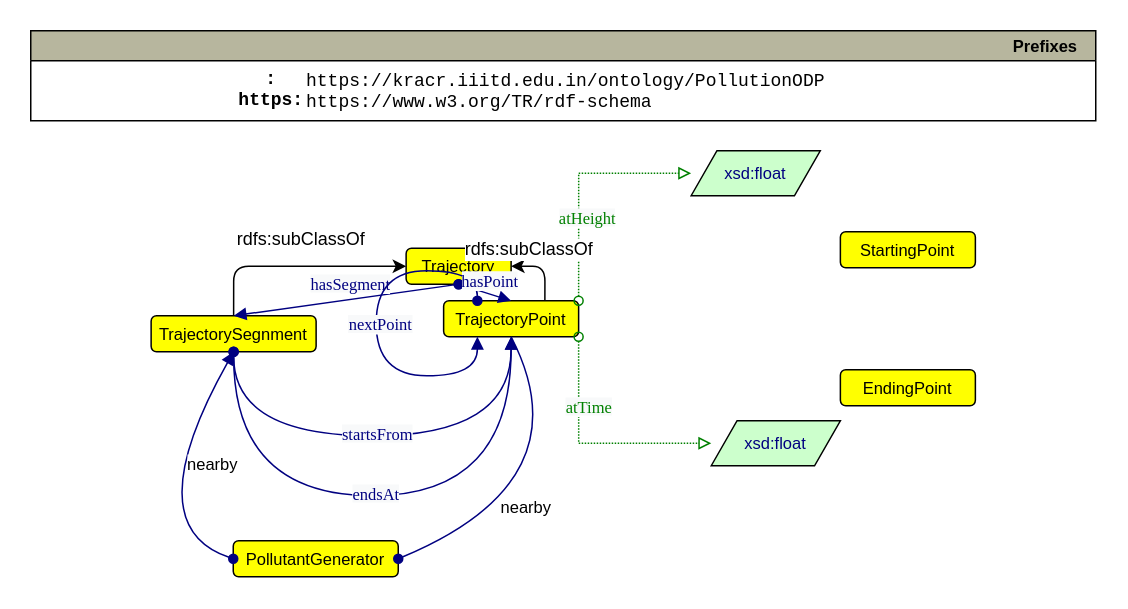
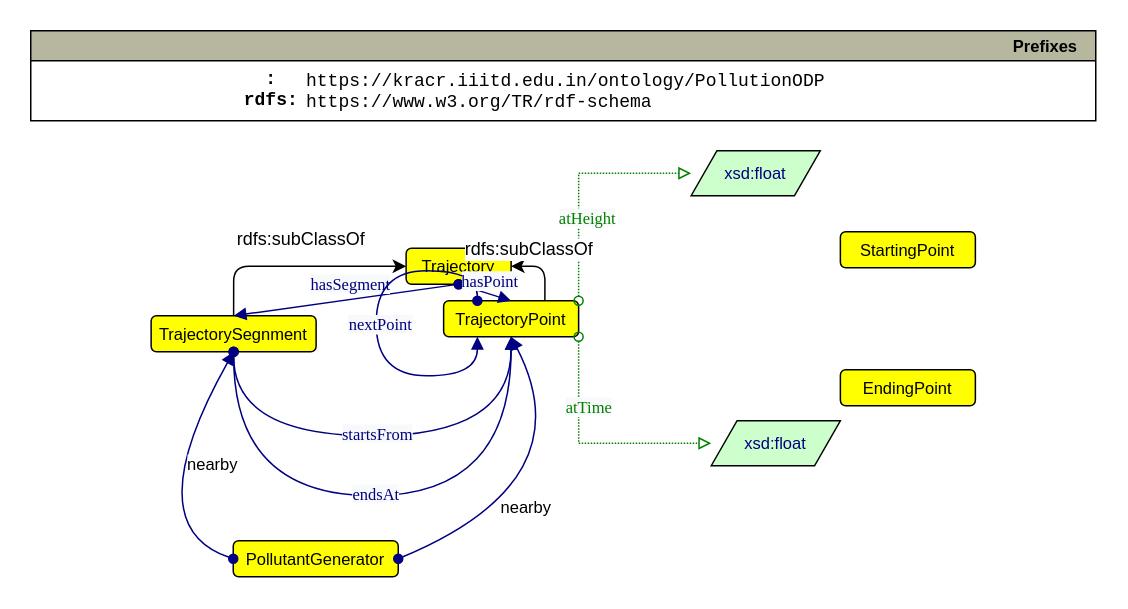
(272, 112) -> (272, 112)
(528, 445) -> (529, 452)
